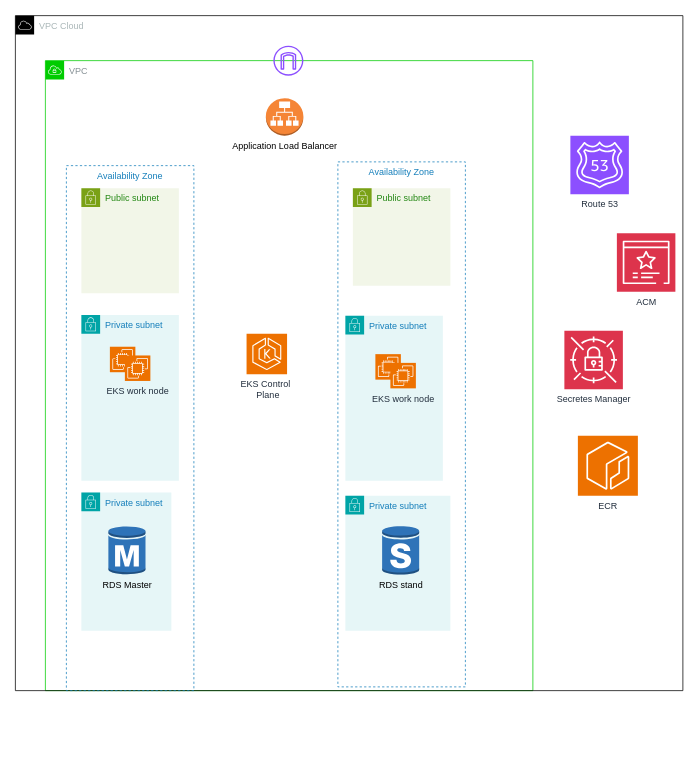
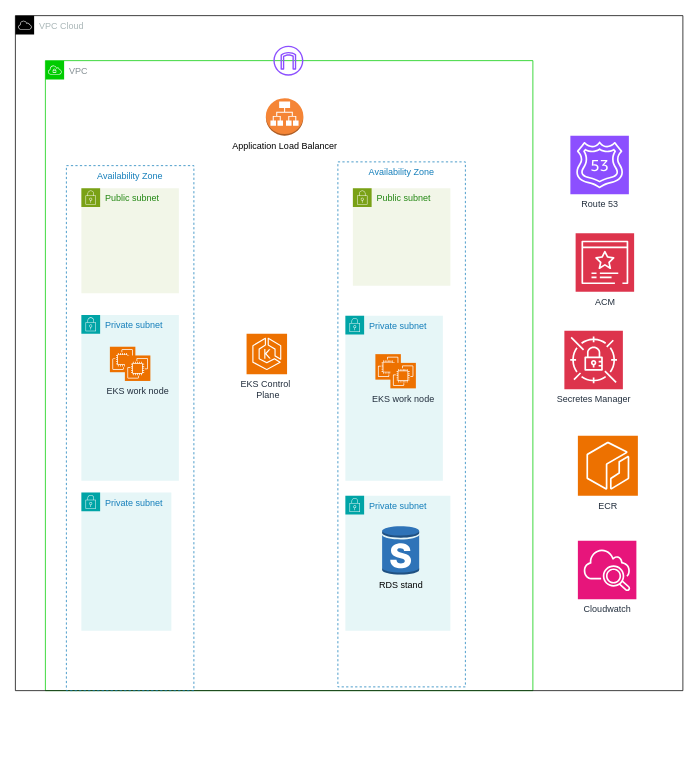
(646, 262) -> (605, 262)
(127, 550) -> none
none -> (607, 570)
